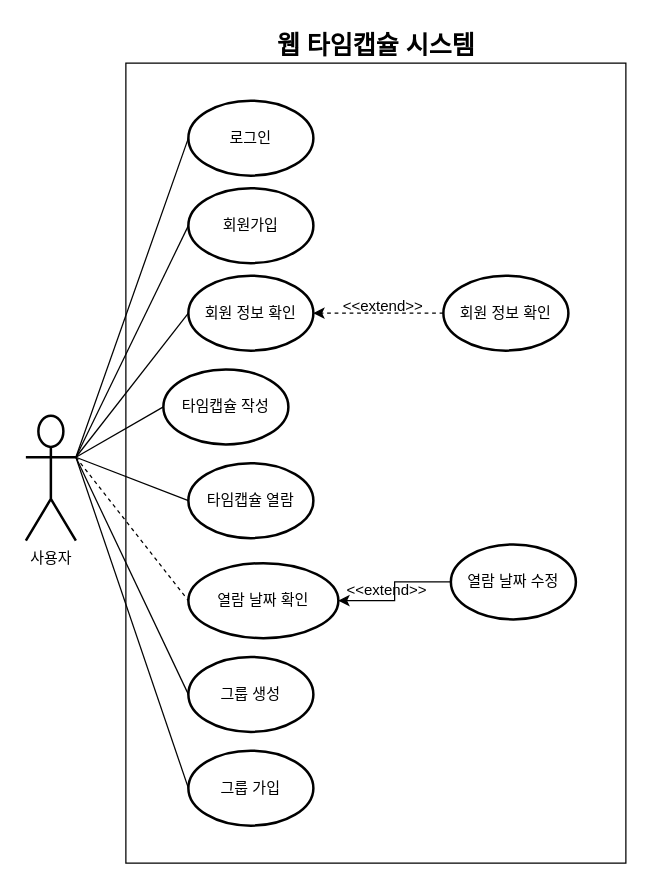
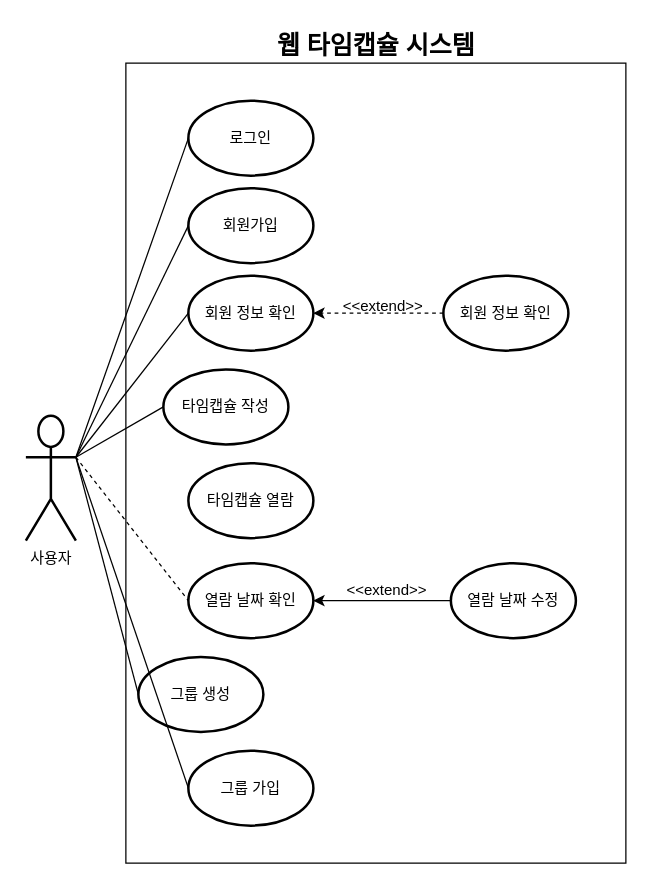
(134, 480) -> none
(513, 582) -> (513, 601)
(263, 601) -> (251, 601)
(251, 694) -> (201, 694)
